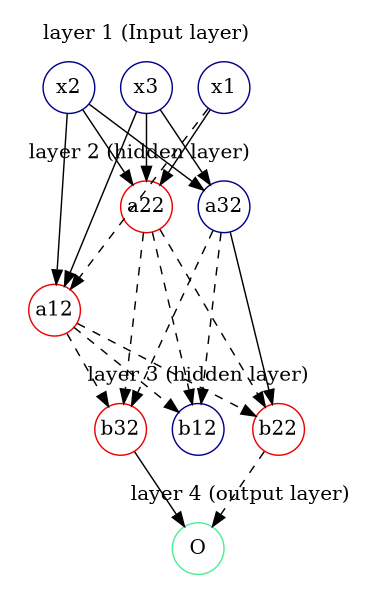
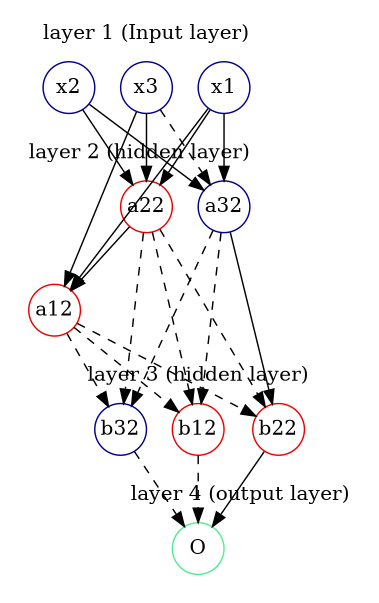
none -> (224, 145)
(191, 155) -> (191, 155)
(62, 192) -> (106, 253)
(144, 193) -> (144, 193)
(121, 429) -> (121, 429)
(198, 429) -> (198, 429)
none -> (198, 487)
(158, 488) -> (158, 488)
(239, 488) -> (239, 488)
